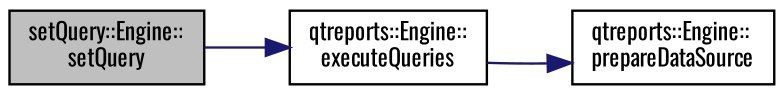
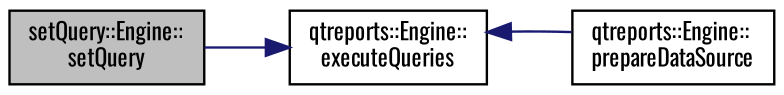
(517, 63) -> (541, 32)
